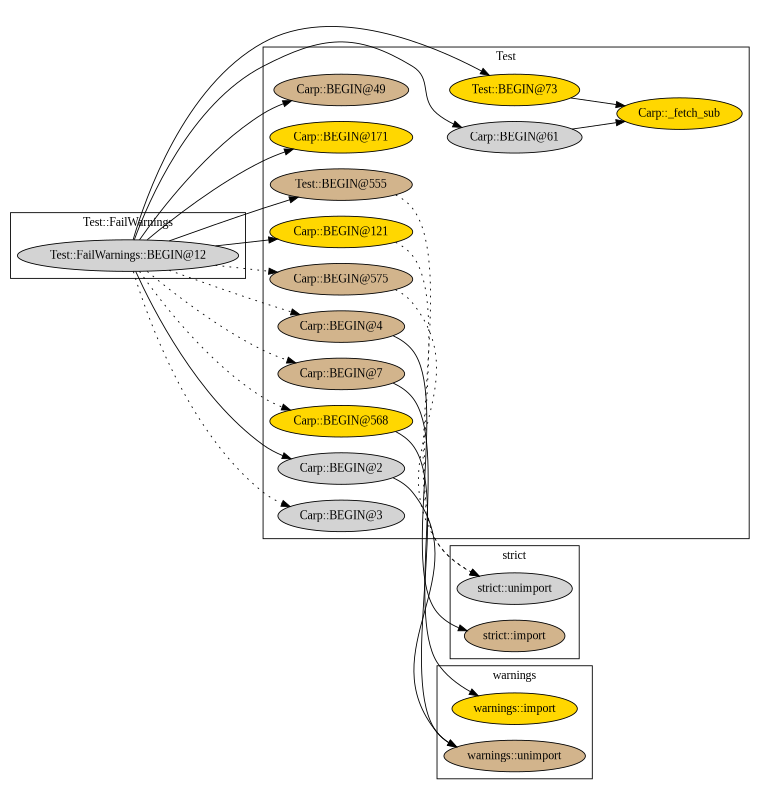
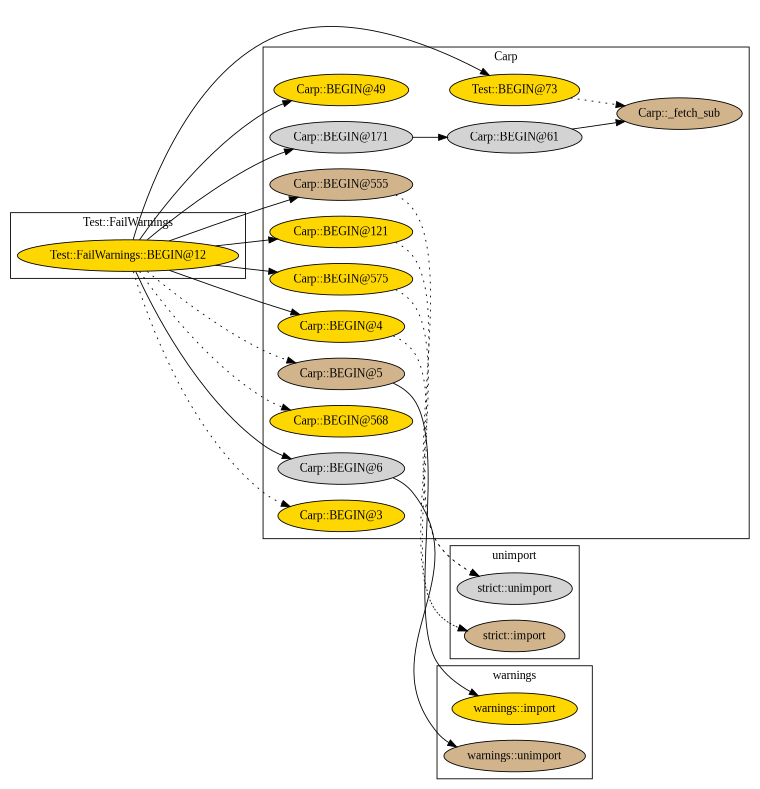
(506, 57) -> (506, 57)
(269, 63) -> (426, 137)
(341, 90) -> (341, 90)
(593, 101) -> (593, 101)
(680, 114) -> (680, 114)
(341, 137) -> (341, 137)
(341, 185) -> (341, 185)
(128, 256) -> (128, 256)
(239, 268) -> (239, 268)
(341, 279) -> (341, 279)
(230, 292) -> (230, 292)
(341, 327) -> (341, 327)
(341, 374) -> (341, 374)
(432, 402) -> (424, 460)
(341, 469) -> (341, 469)
(424, 483) -> (424, 483)
(341, 516) -> (341, 516)
(515, 556) -> (515, 556)
(422, 652) -> none
